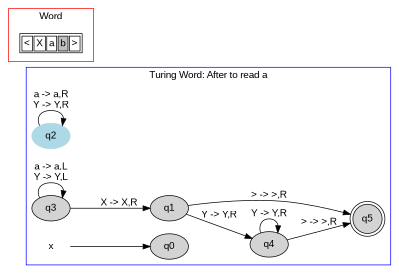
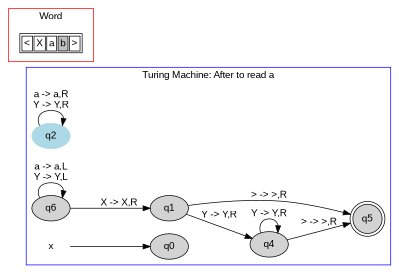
(208, 75) -> (208, 75)
(51, 208) -> (51, 208)
